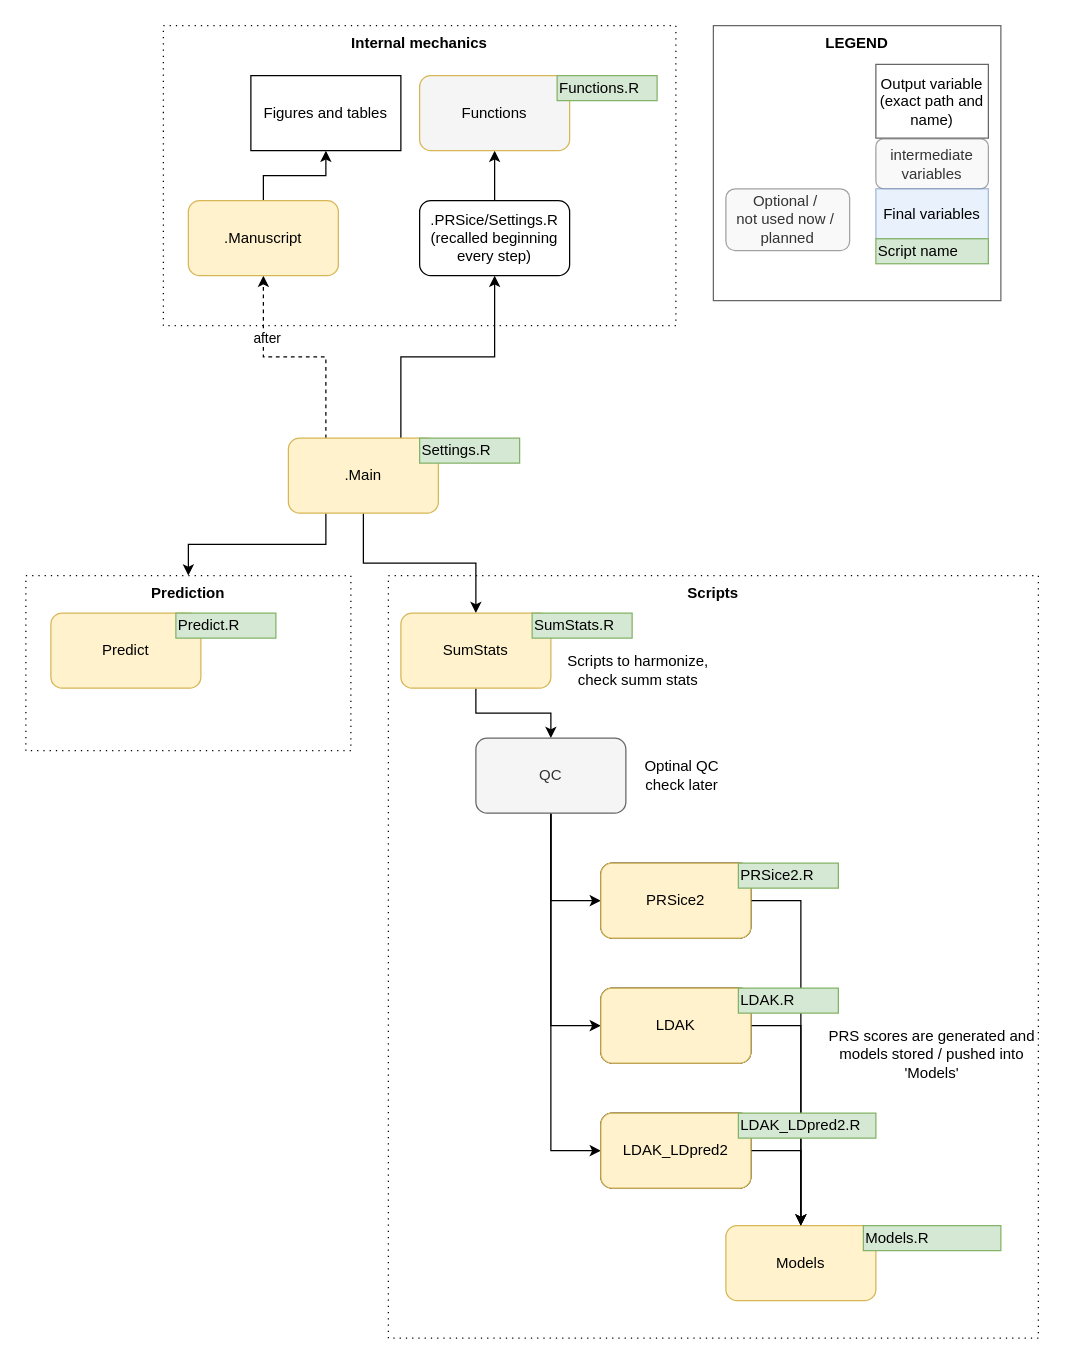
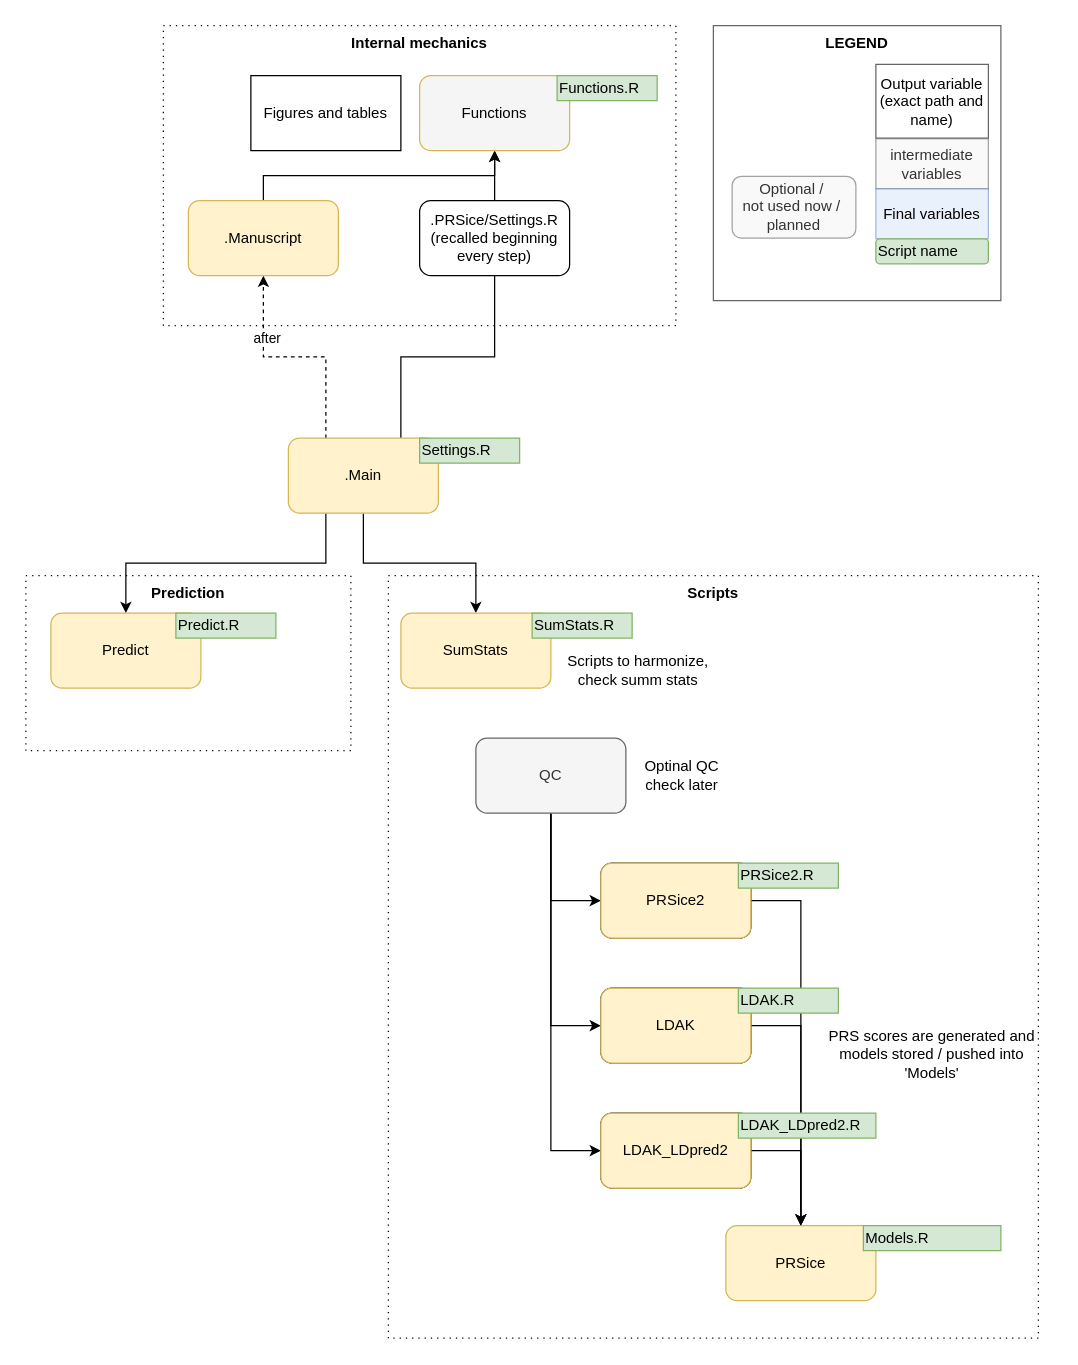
(932, 164) -> (932, 164)
(326, 169) -> (407, 176)
(788, 220) -> (794, 207)
(932, 251) -> (932, 251)
(494, 285) -> (494, 281)
(246, 544) -> (216, 563)
(509, 713) -> none
(801, 1263) -> (801, 1263)
